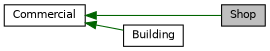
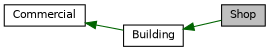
(159, 15) -> (208, 23)
